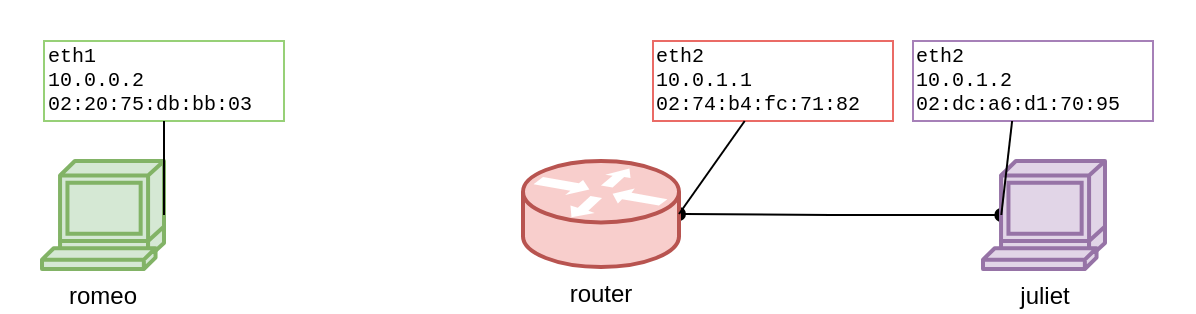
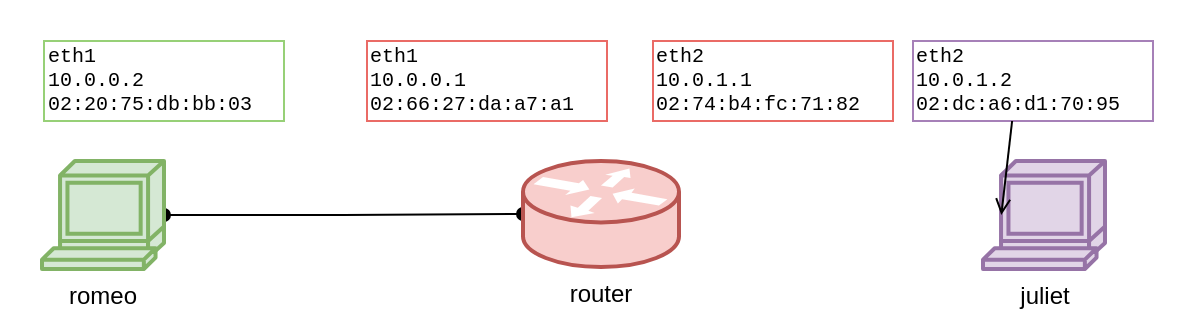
none -> (487, 81)
(164, 168) -> none
(712, 168) -> none
(1002, 208) -> (1002, 207)
none -> (344, 215)
(840, 215) -> none
